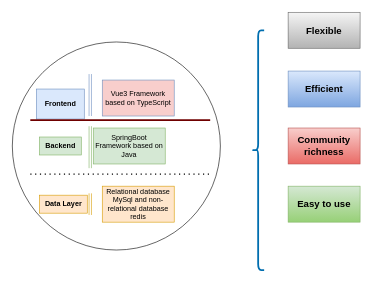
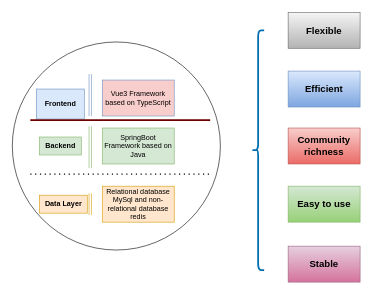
(129, 146) -> (138, 146)
none -> (324, 264)
